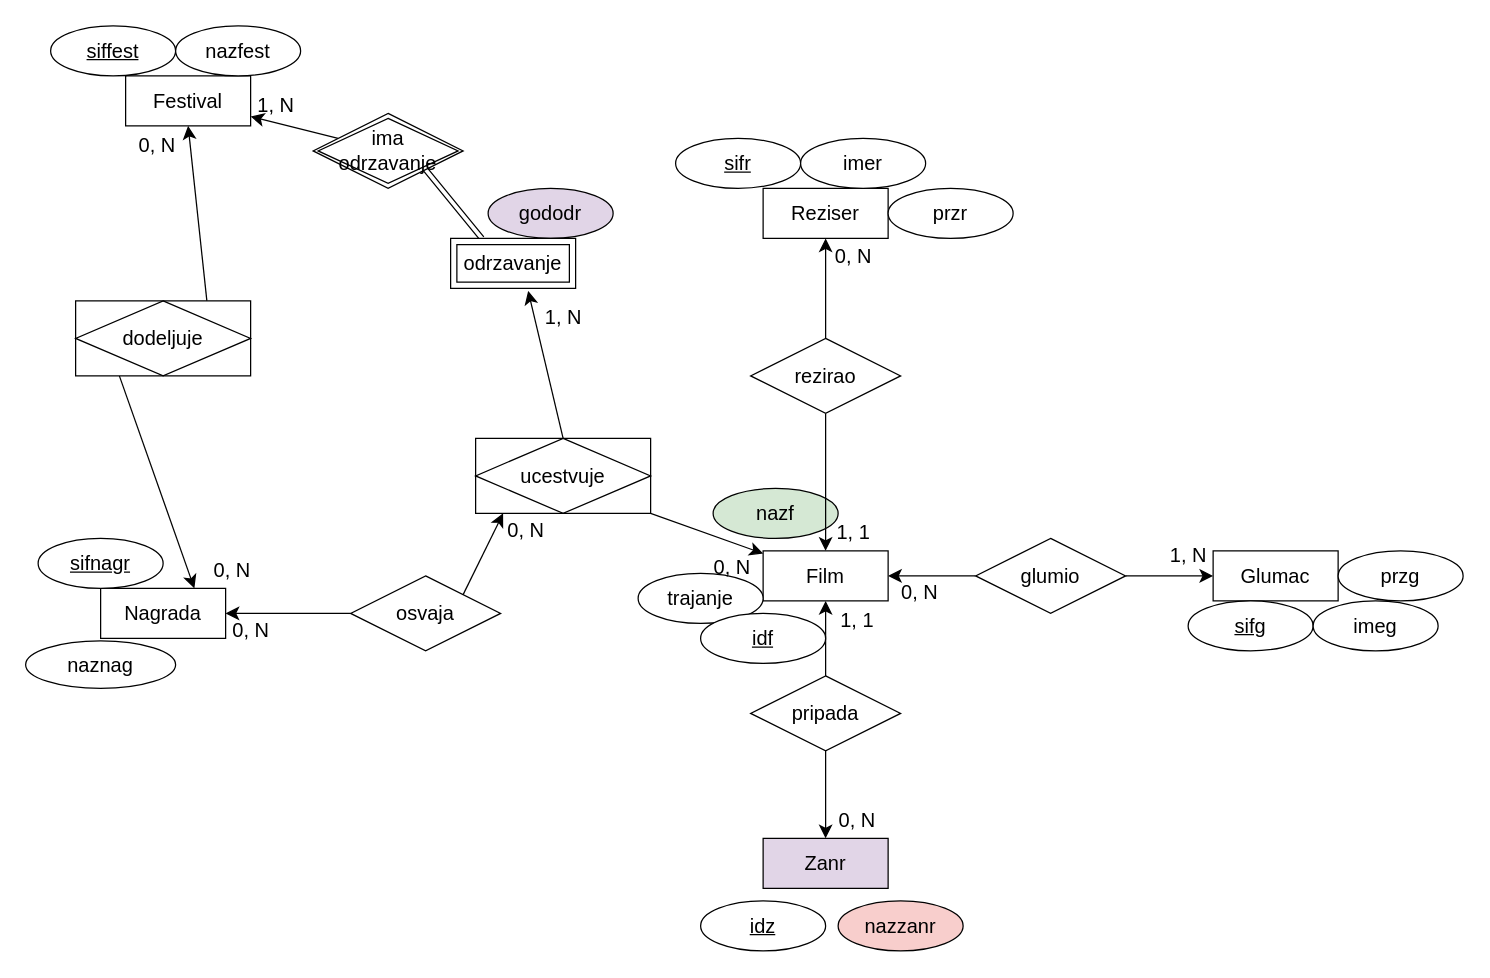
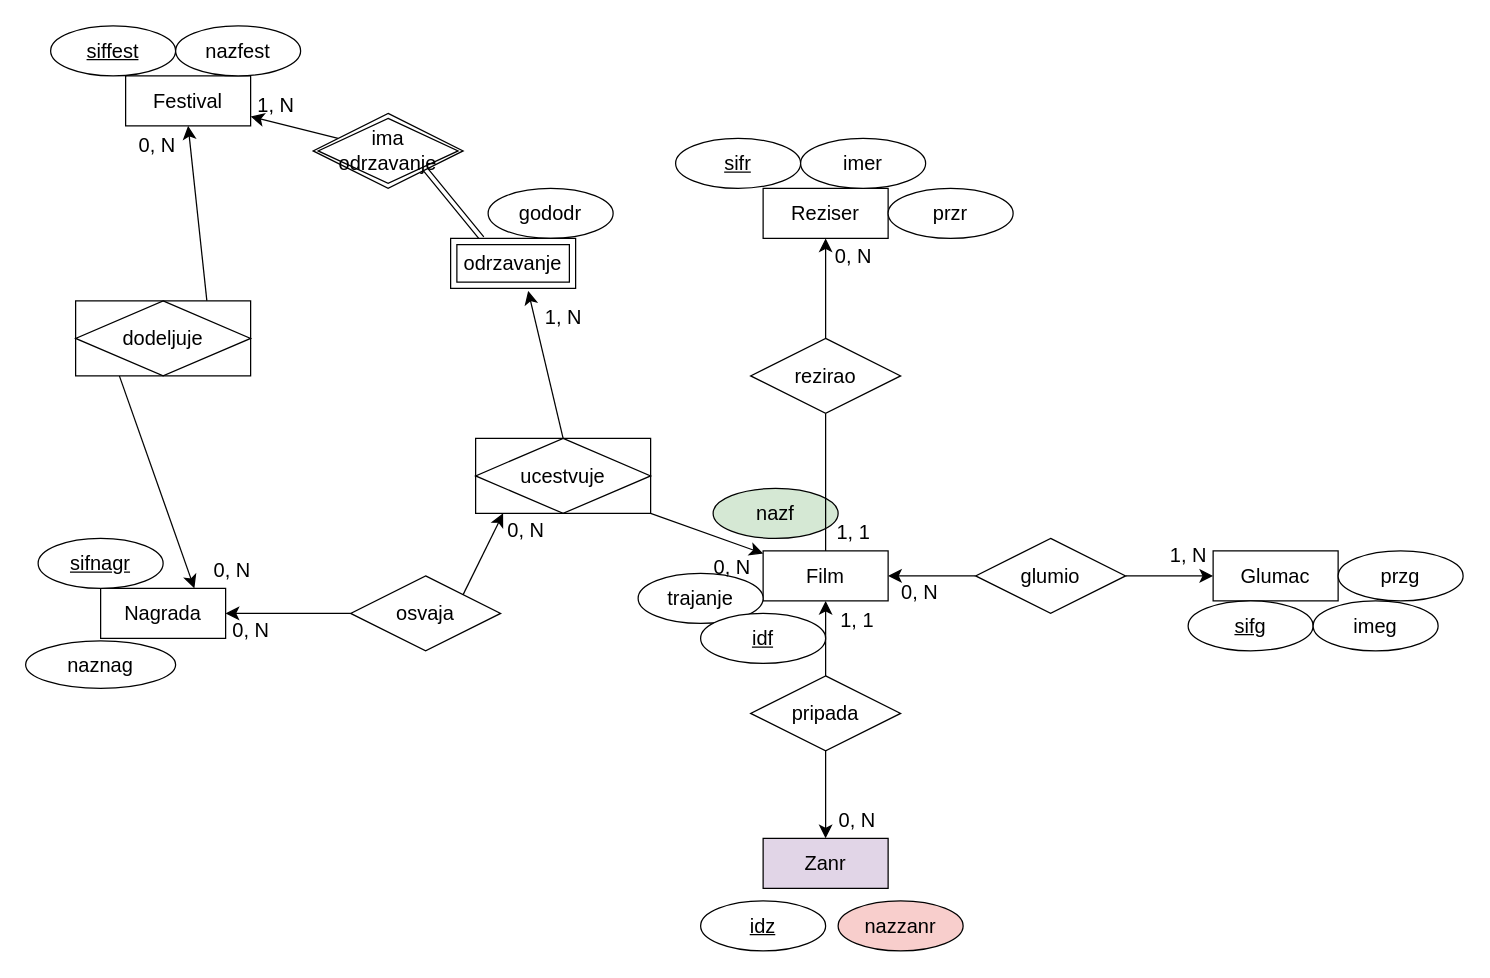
(551, 213) -> (551, 213)
(826, 539) -> (826, 543)
